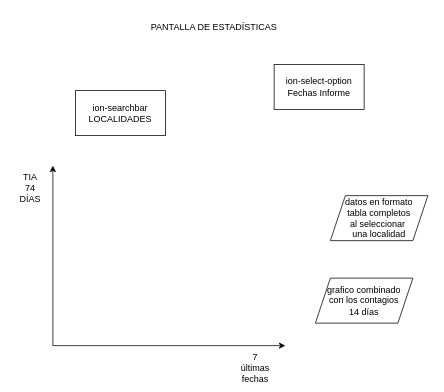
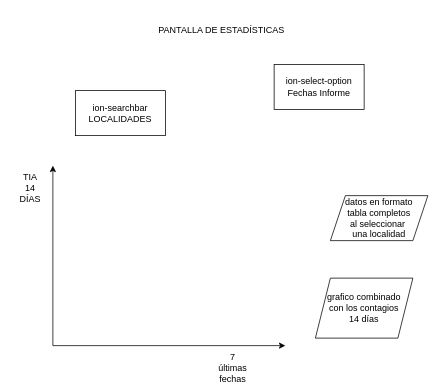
(214, 27) -> (222, 30)
(30, 188) -> (30, 188)
(364, 300) -> (364, 308)
(255, 368) -> (233, 368)
